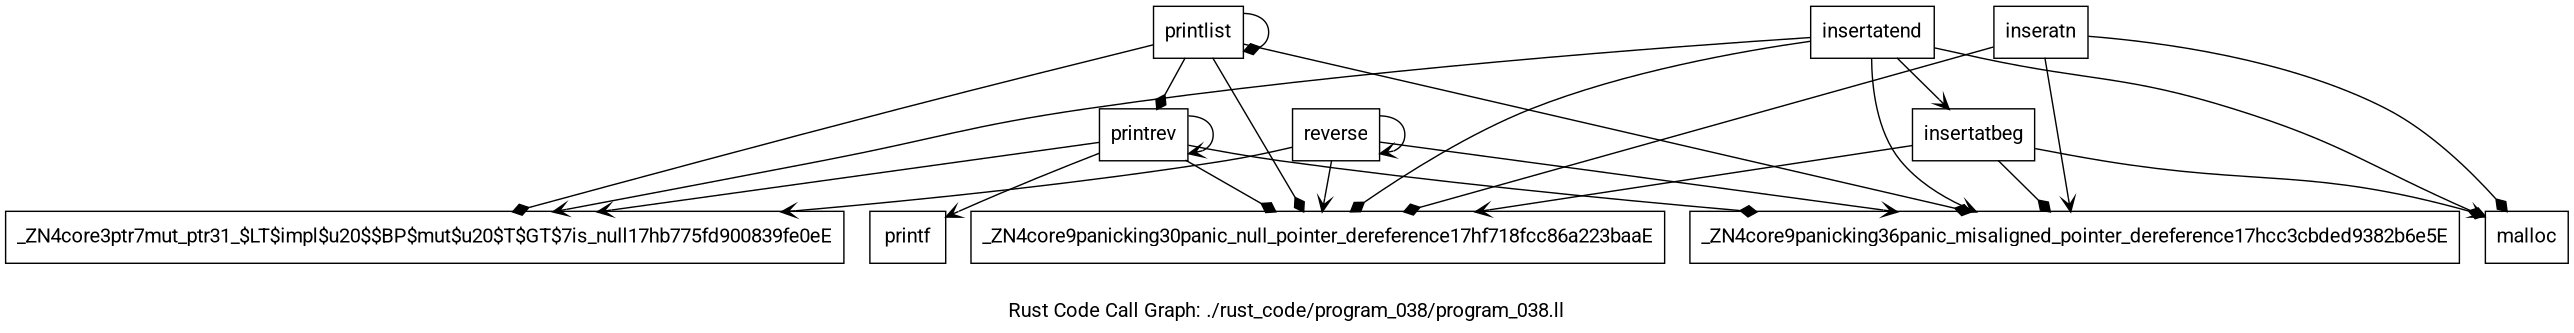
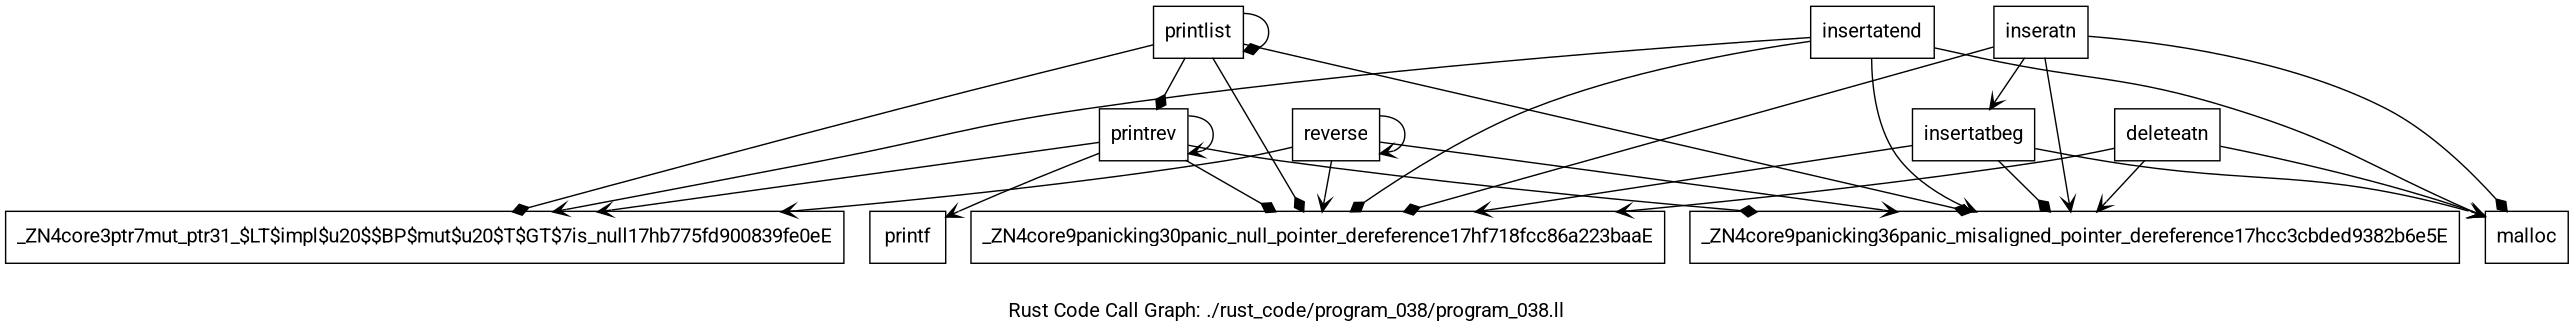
(1918, 79) -> (2011, 78)
none -> (2167, 135)
(2252, 177) -> (2252, 177)
